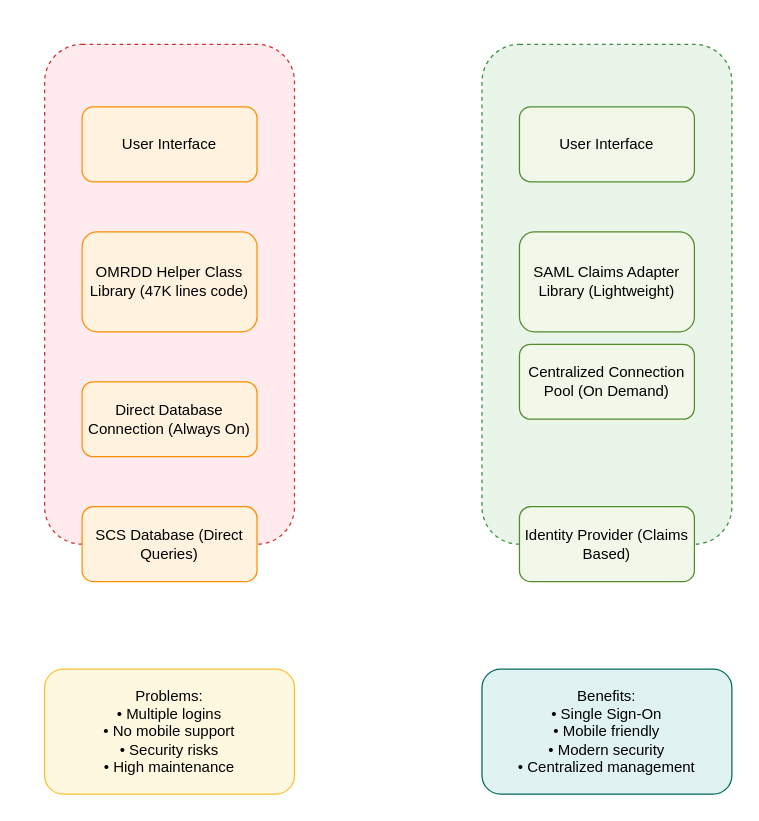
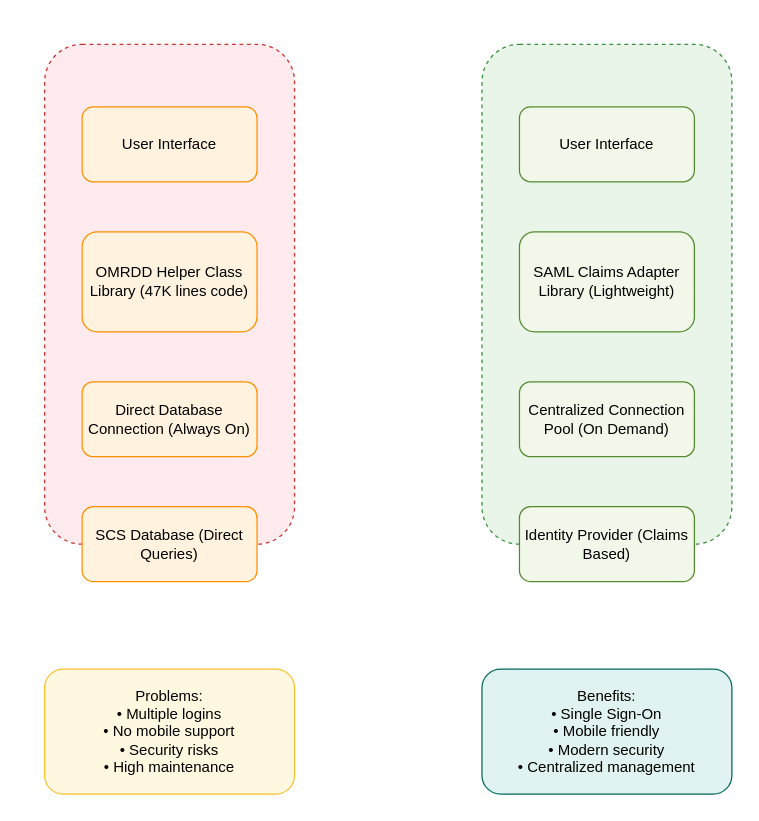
(607, 382) -> (607, 419)
